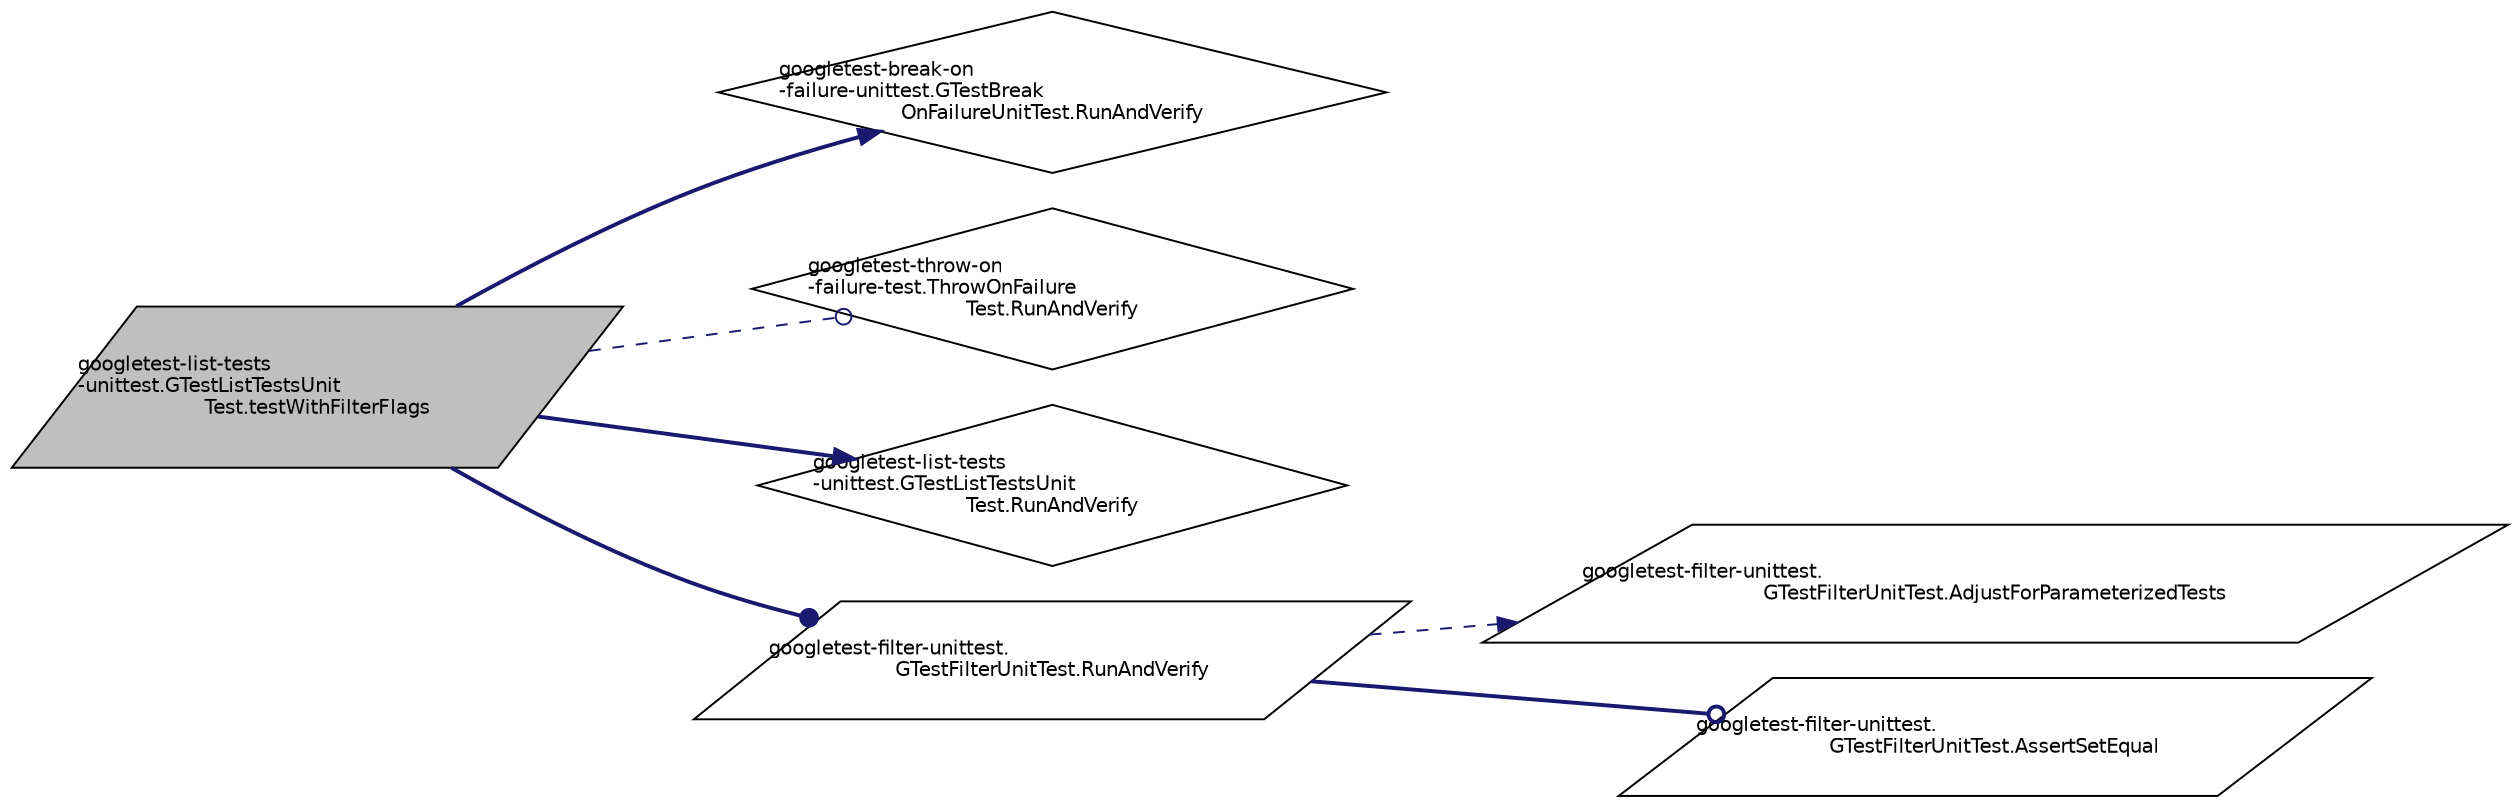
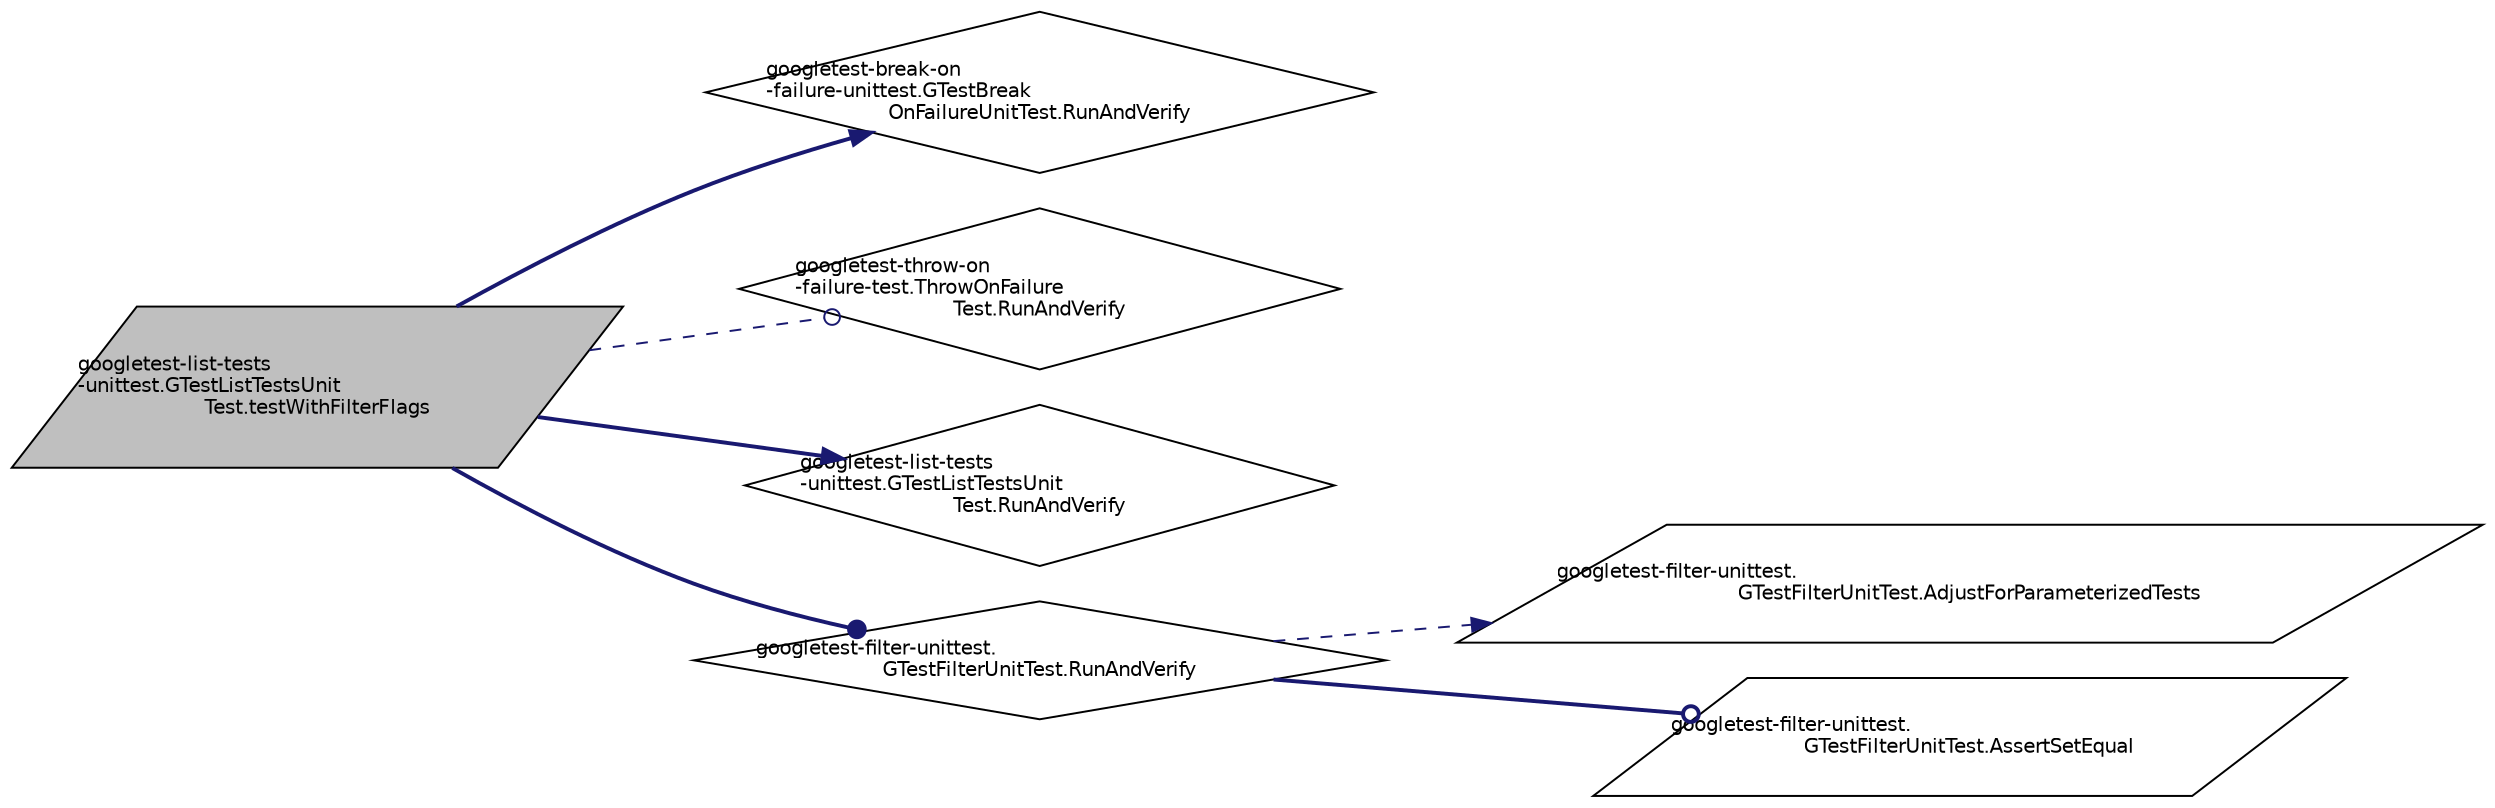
(1052, 660) -> (1040, 660)
